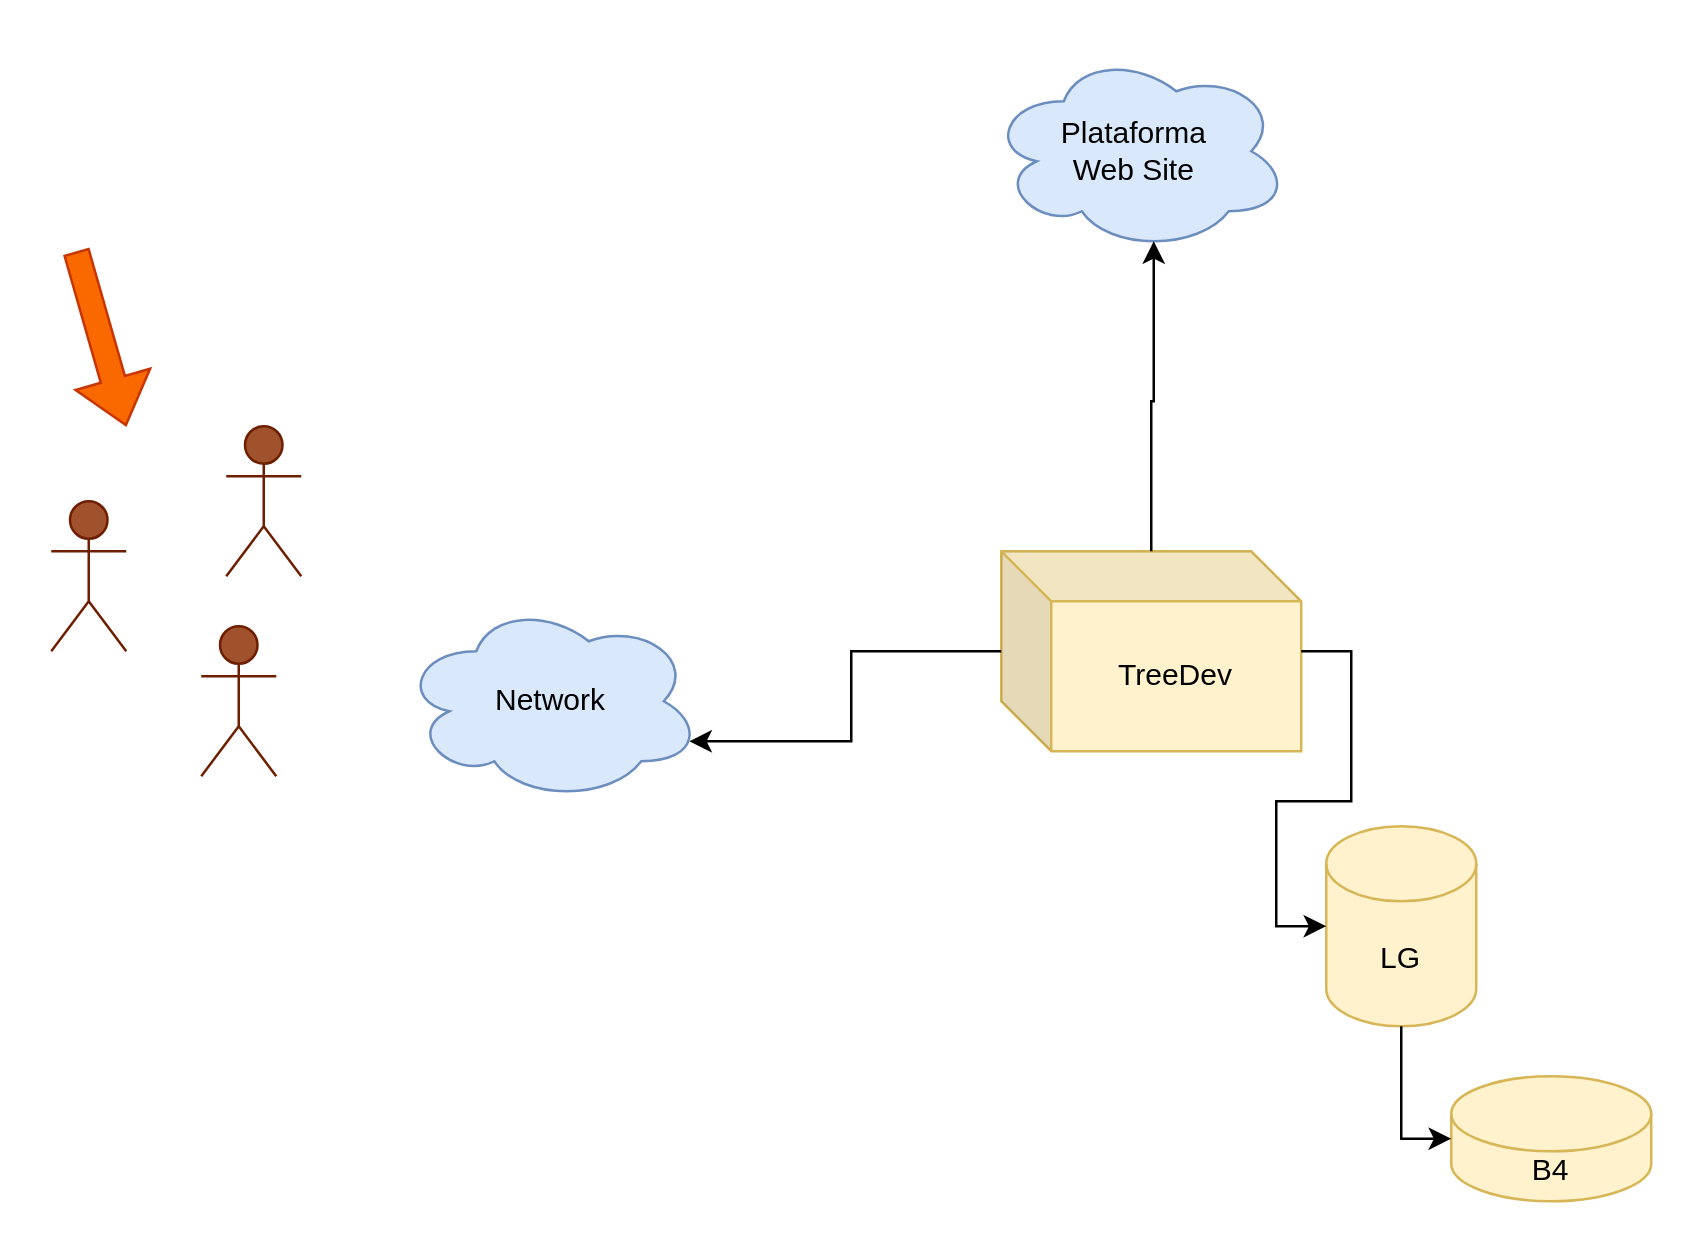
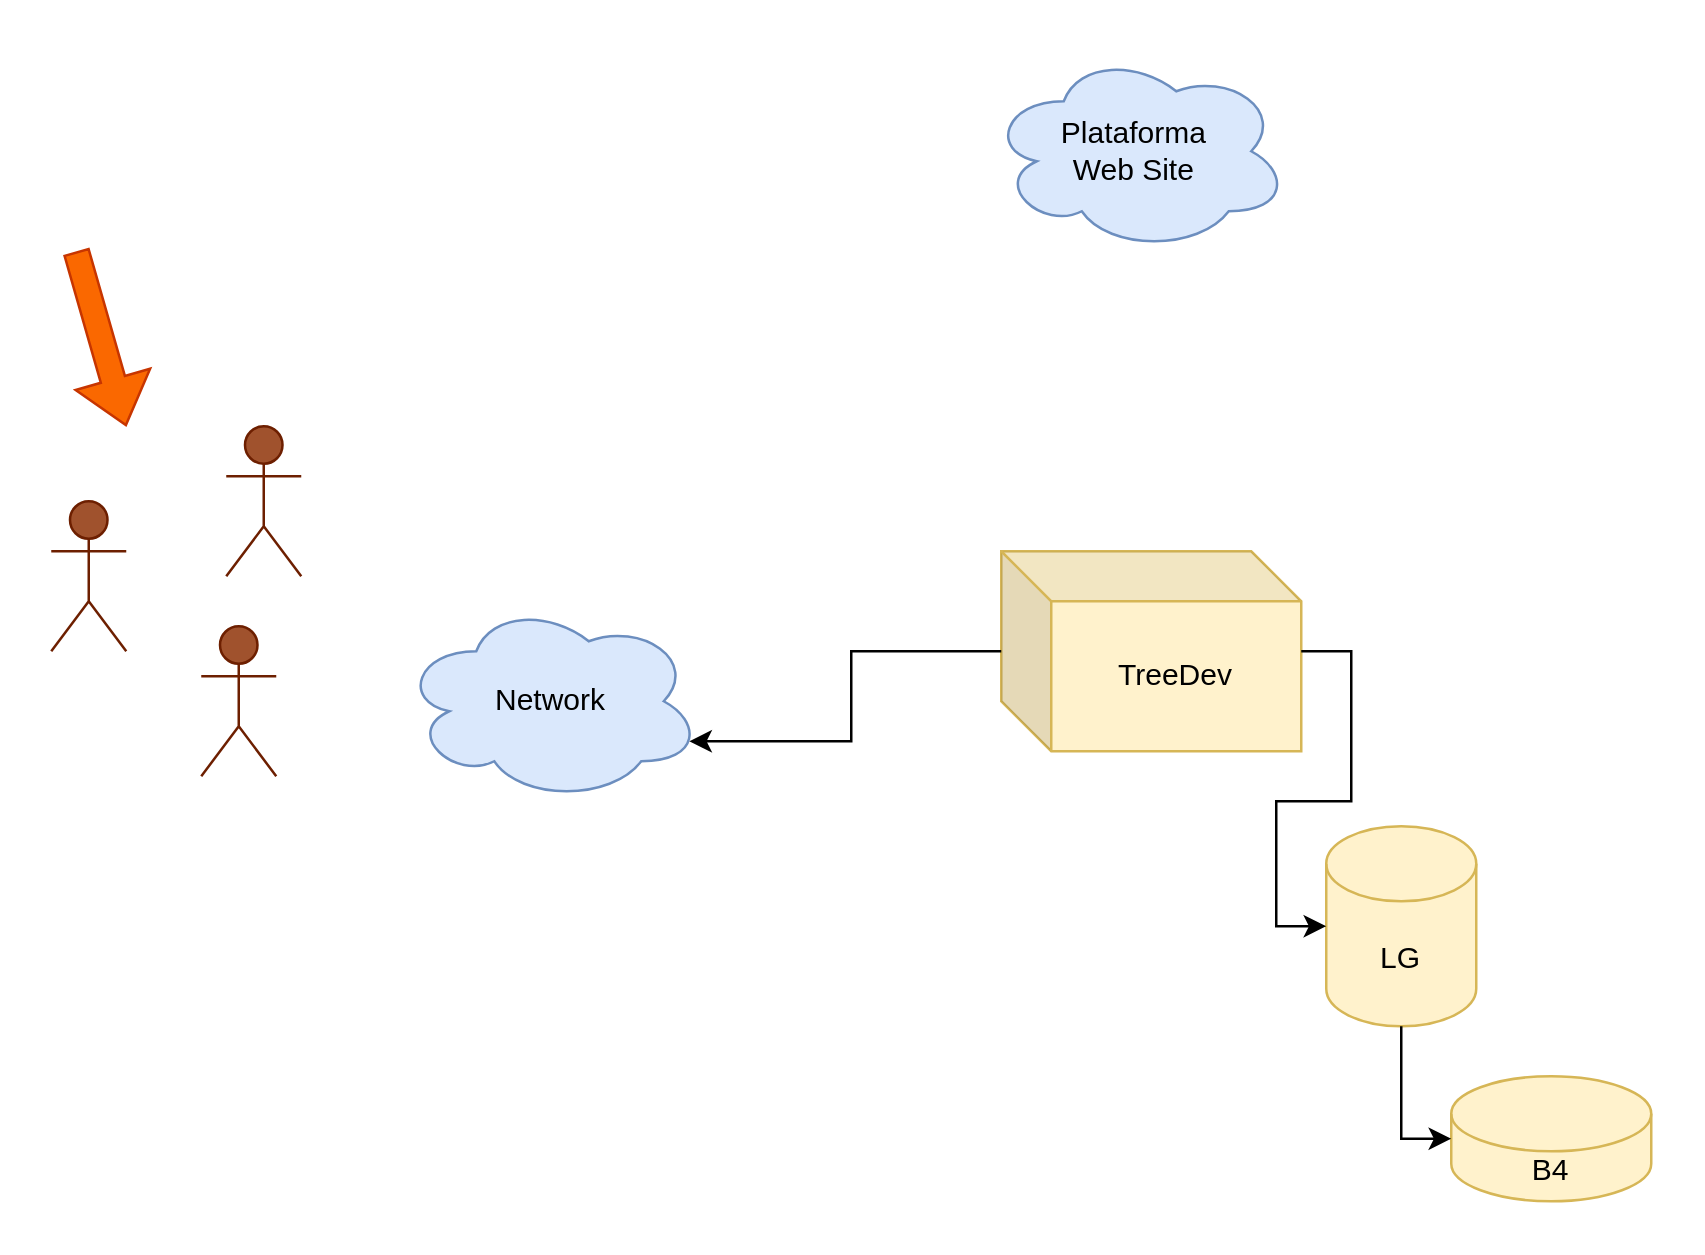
(1151, 403) -> none
